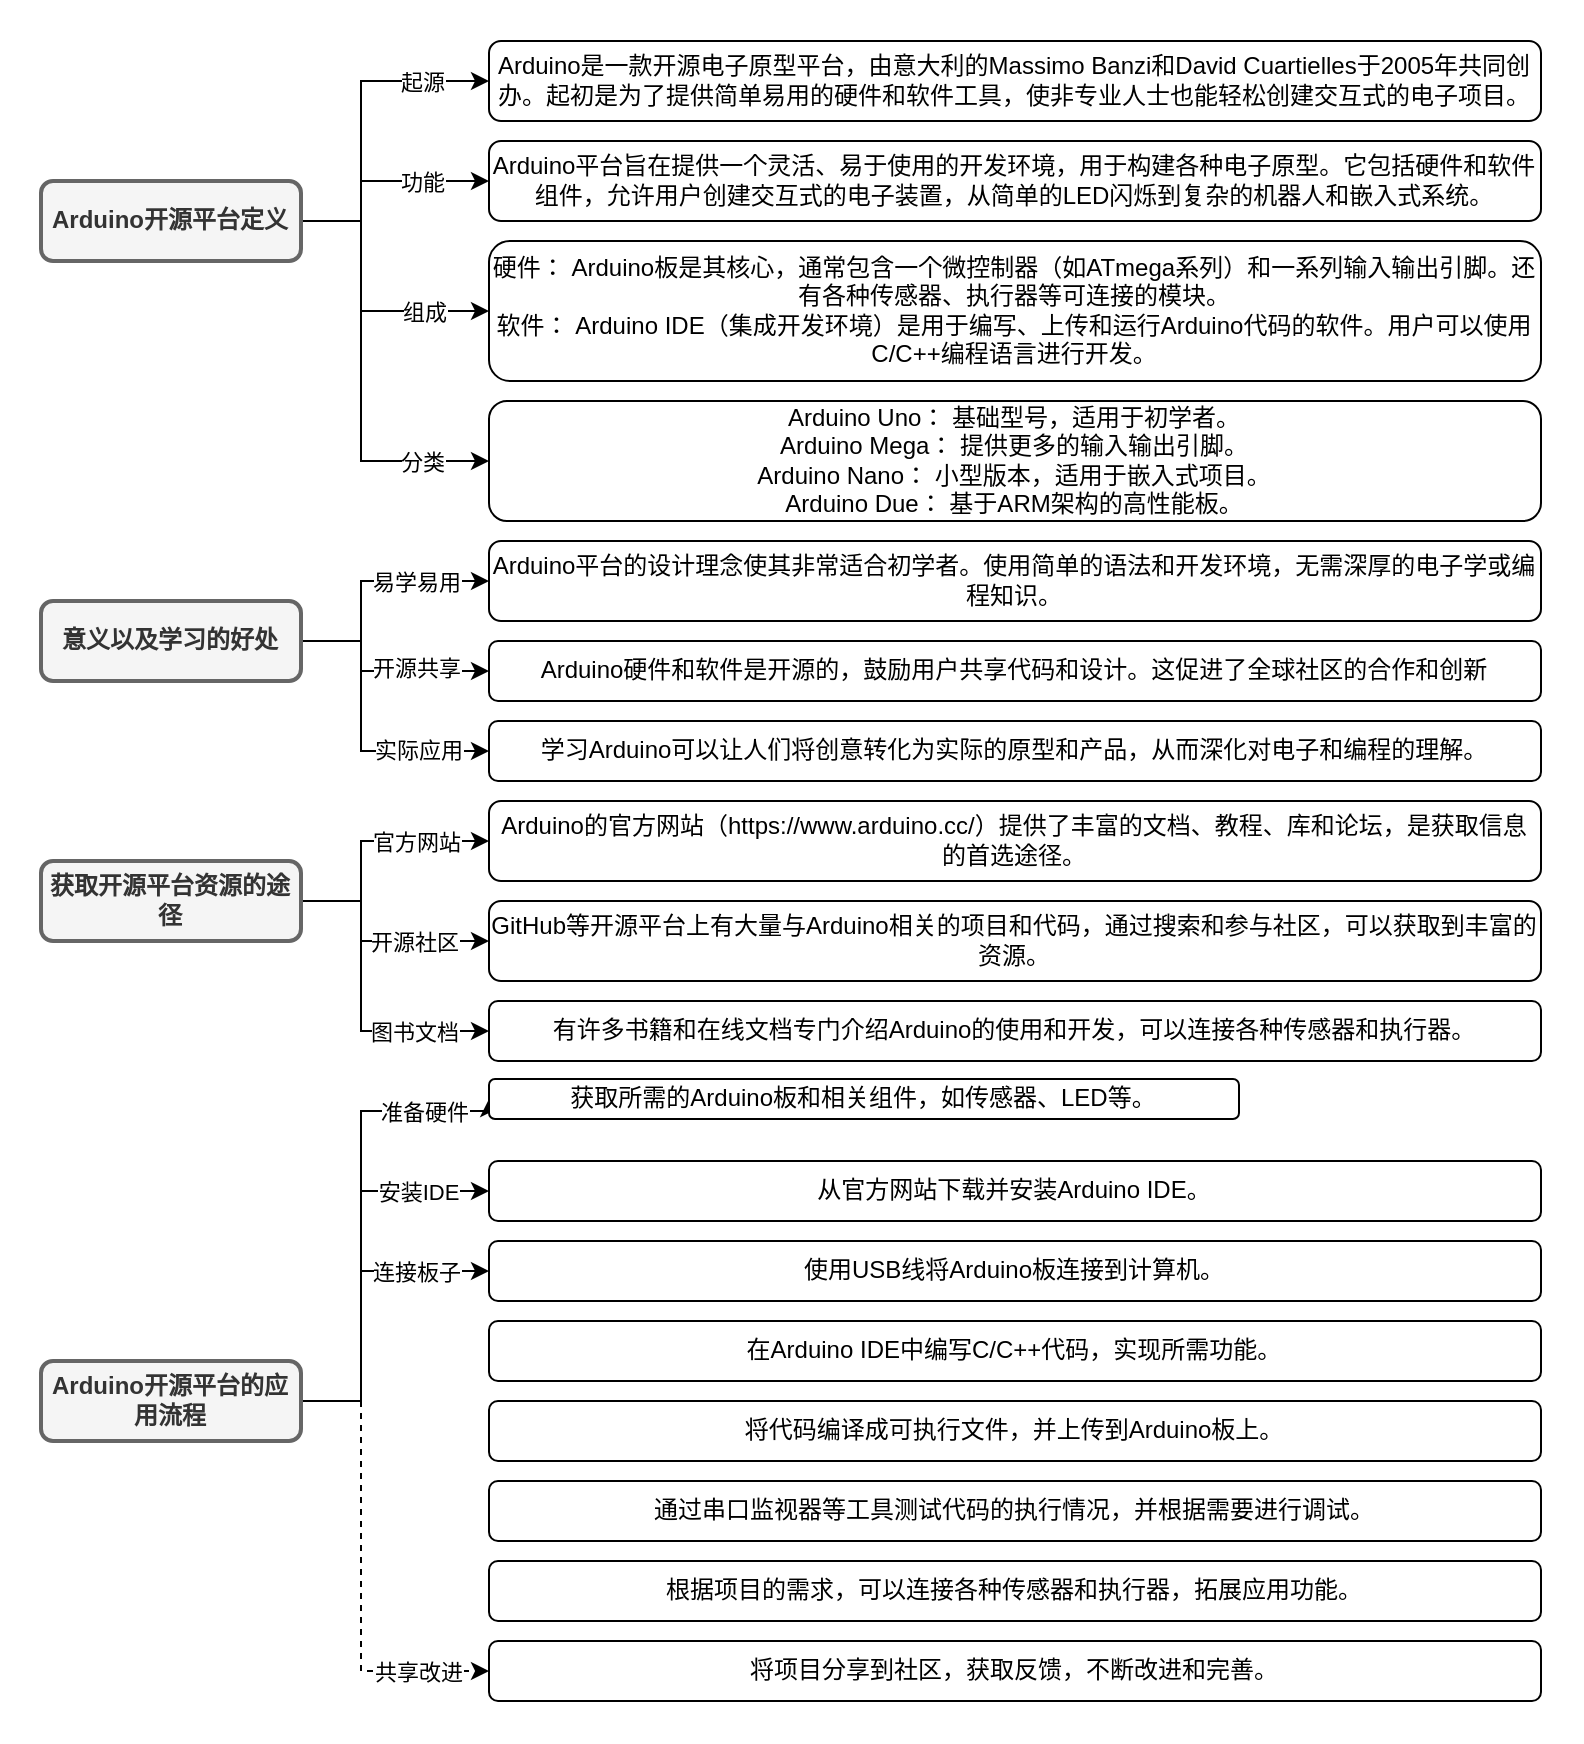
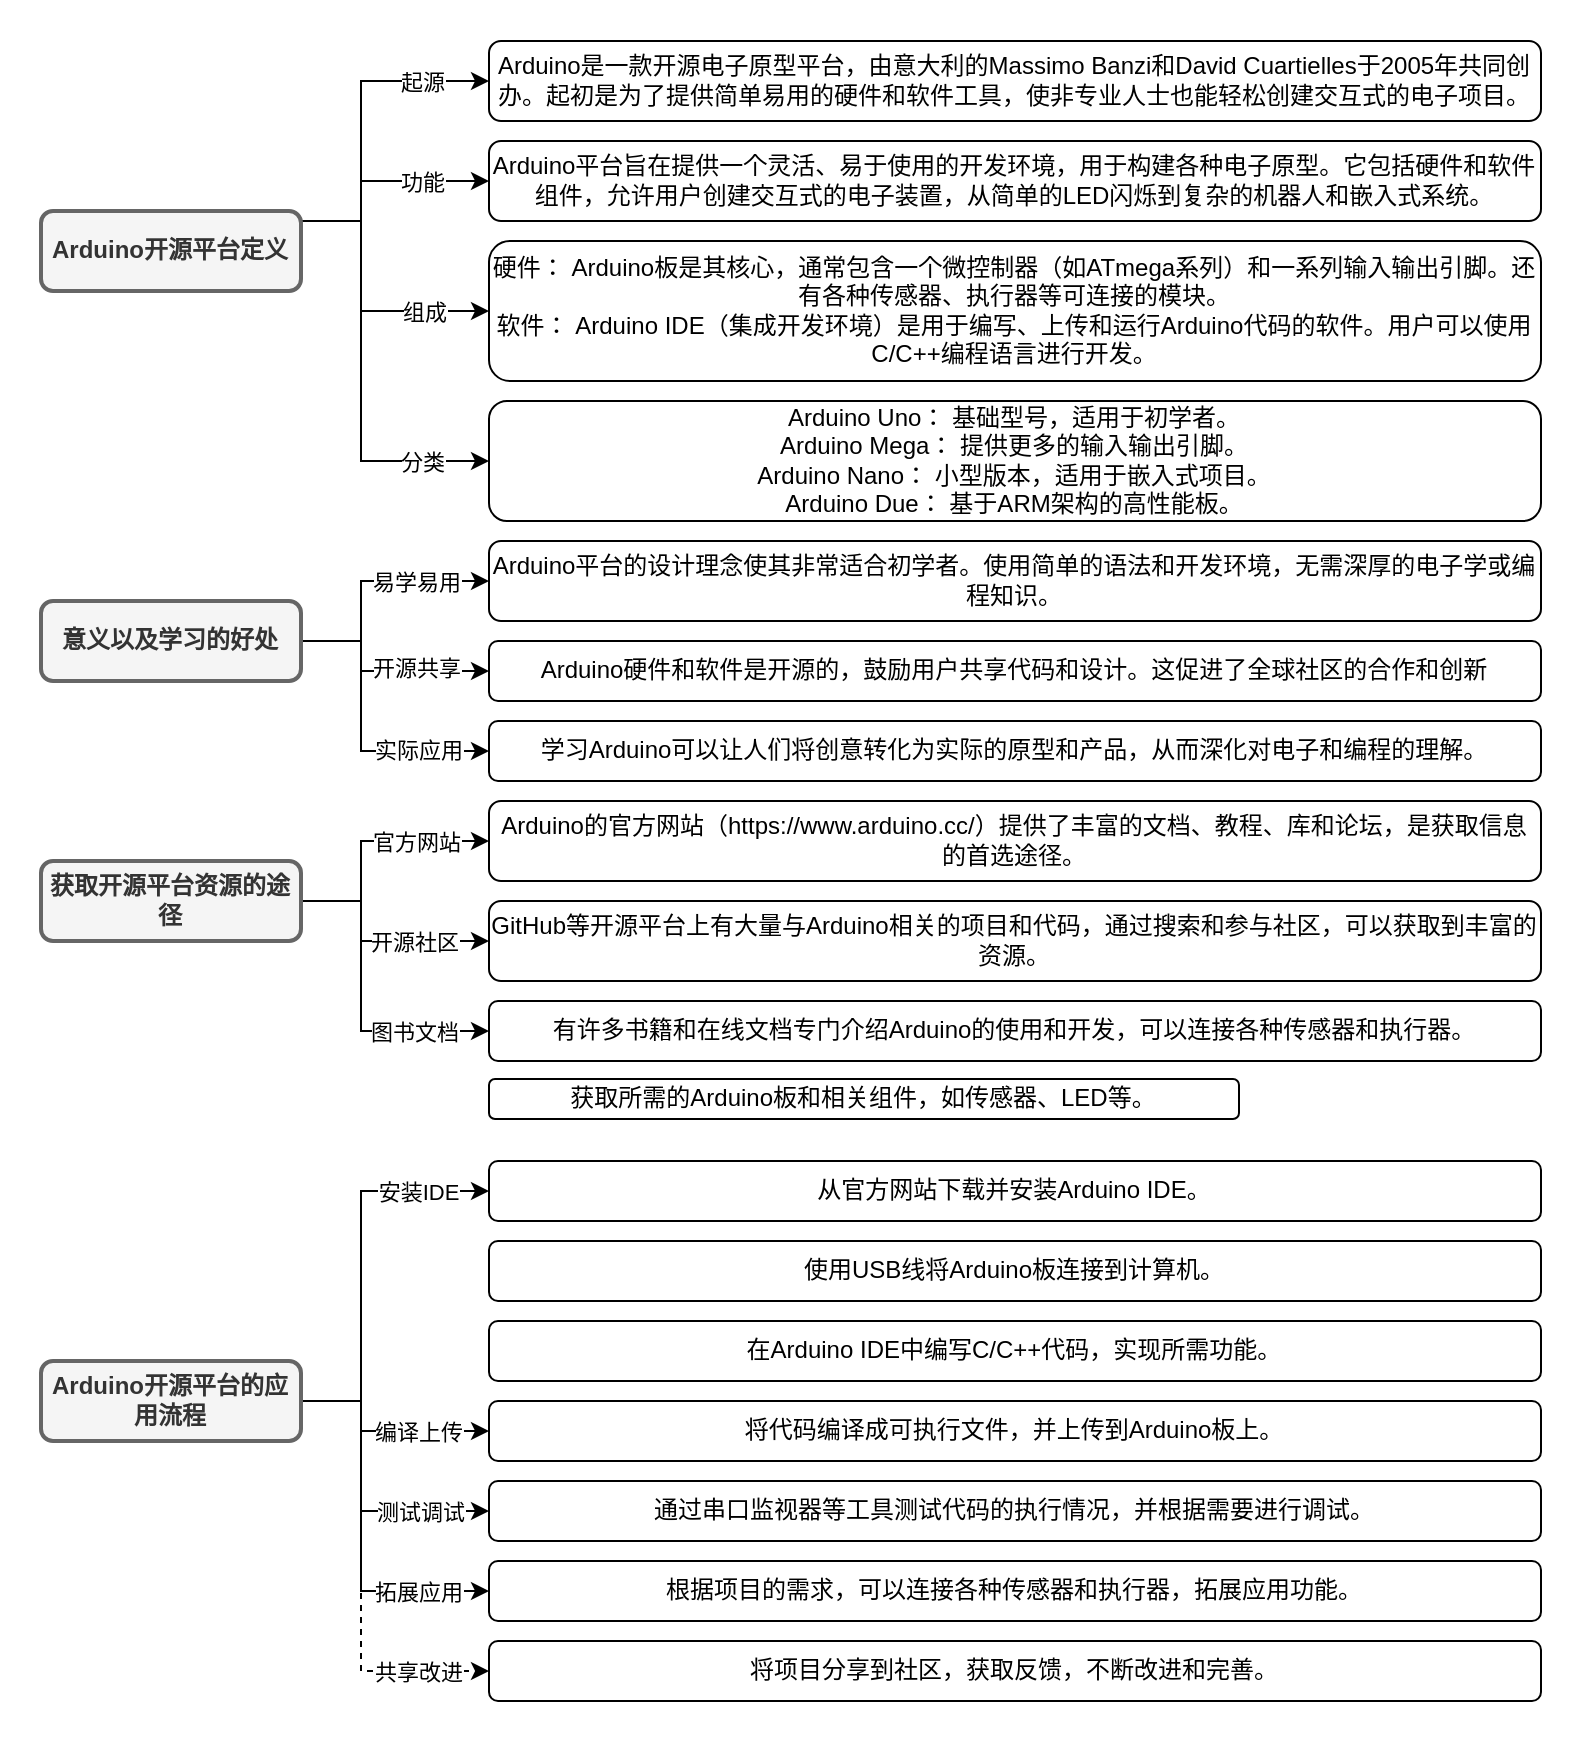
(171, 221) -> (171, 251)
(387, 1111) -> none
(420, 1271) -> none
none -> (419, 1431)
none -> (420, 1511)
none -> (420, 1591)
